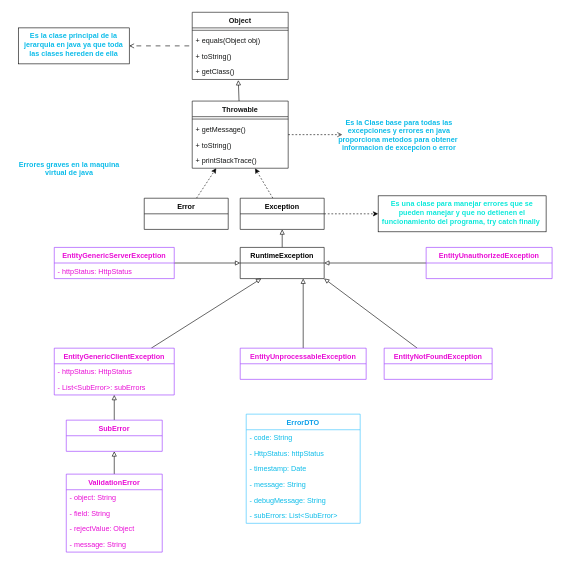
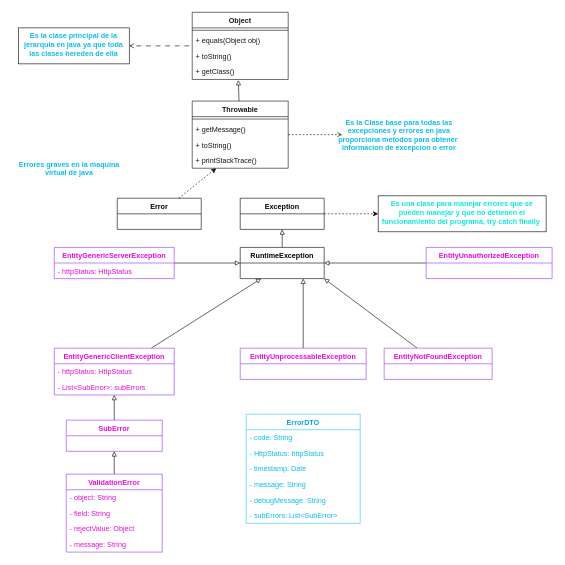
(258, 173) -> none
(186, 214) -> (159, 214)
